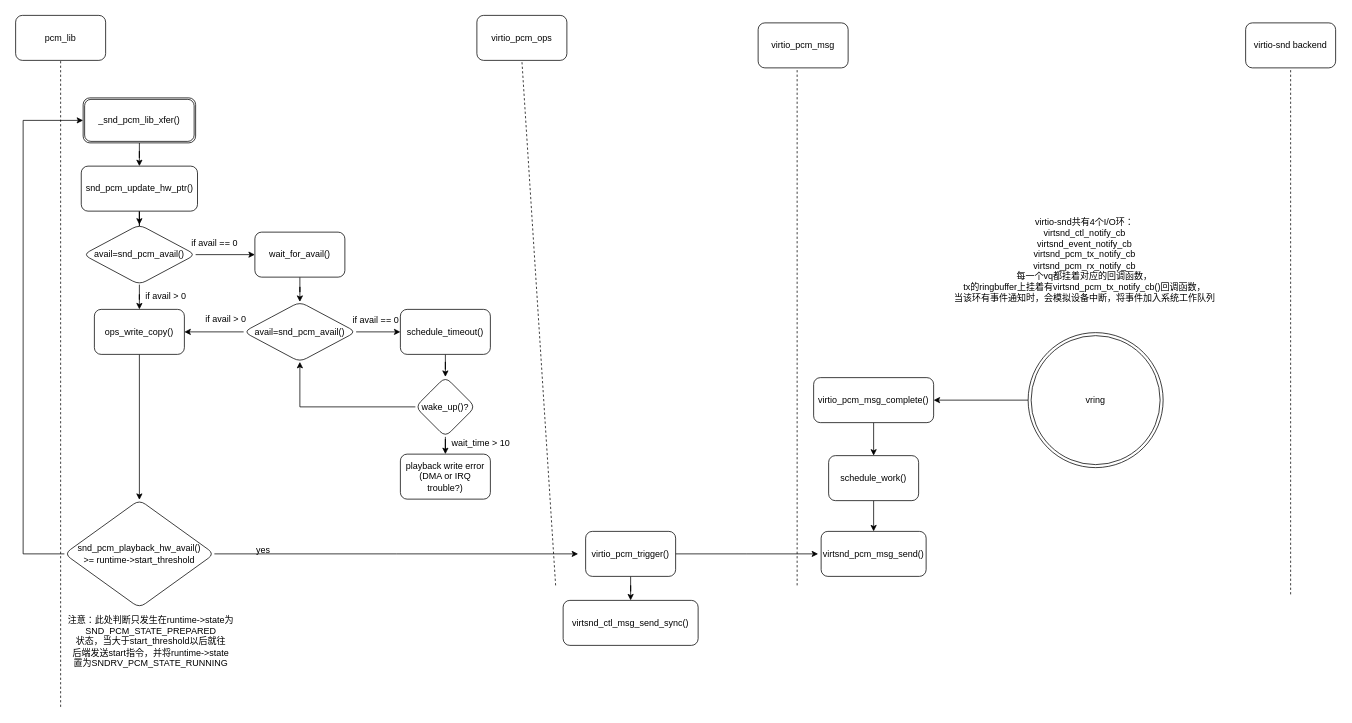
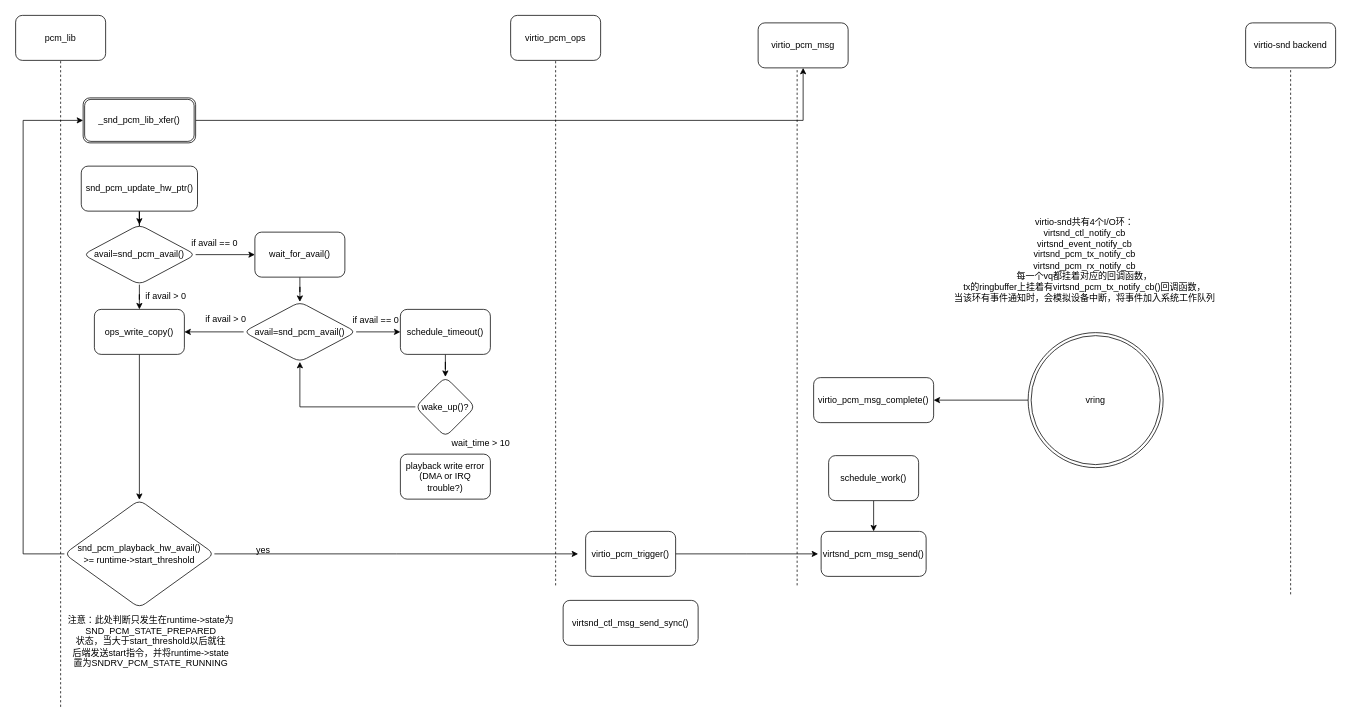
(522, 38) -> (555, 38)
(139, 158) -> (500, 120)
(873, 437) -> none
(445, 449) -> none
(630, 591) -> none
